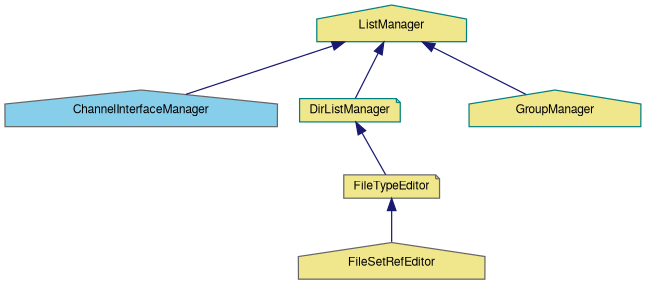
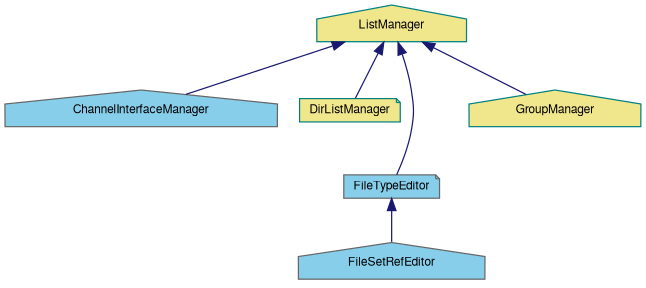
(374, 154) -> (413, 115)
(392, 187) -> (392, 187)
(392, 263) -> (392, 263)
